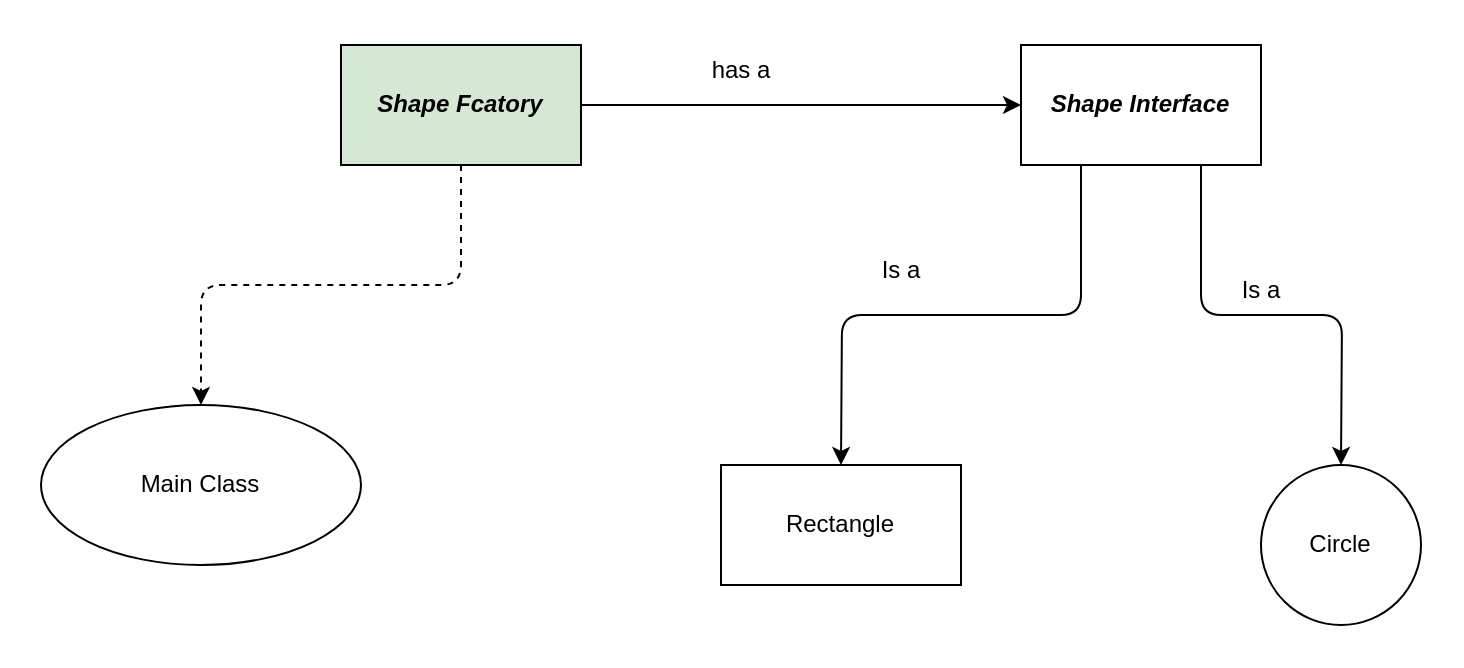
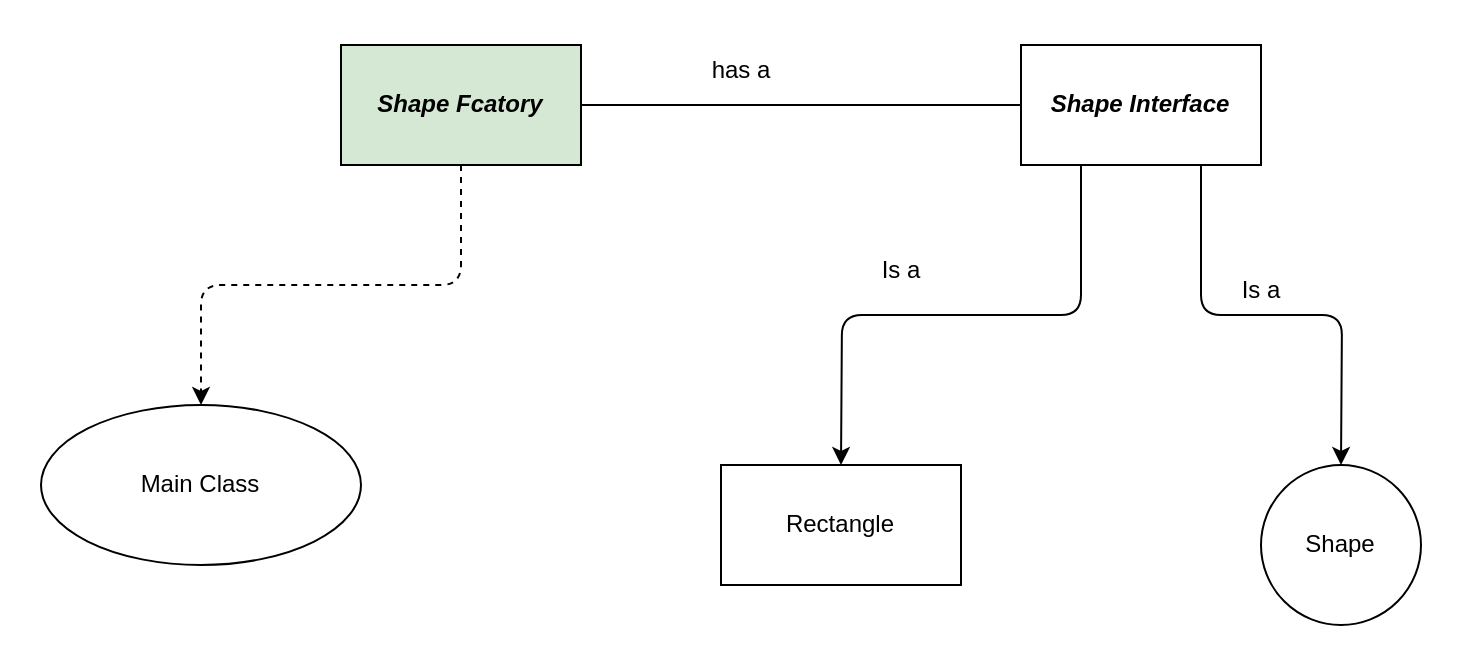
(1006, 105) -> (1011, 105)
(1341, 545) -> (1341, 545)
